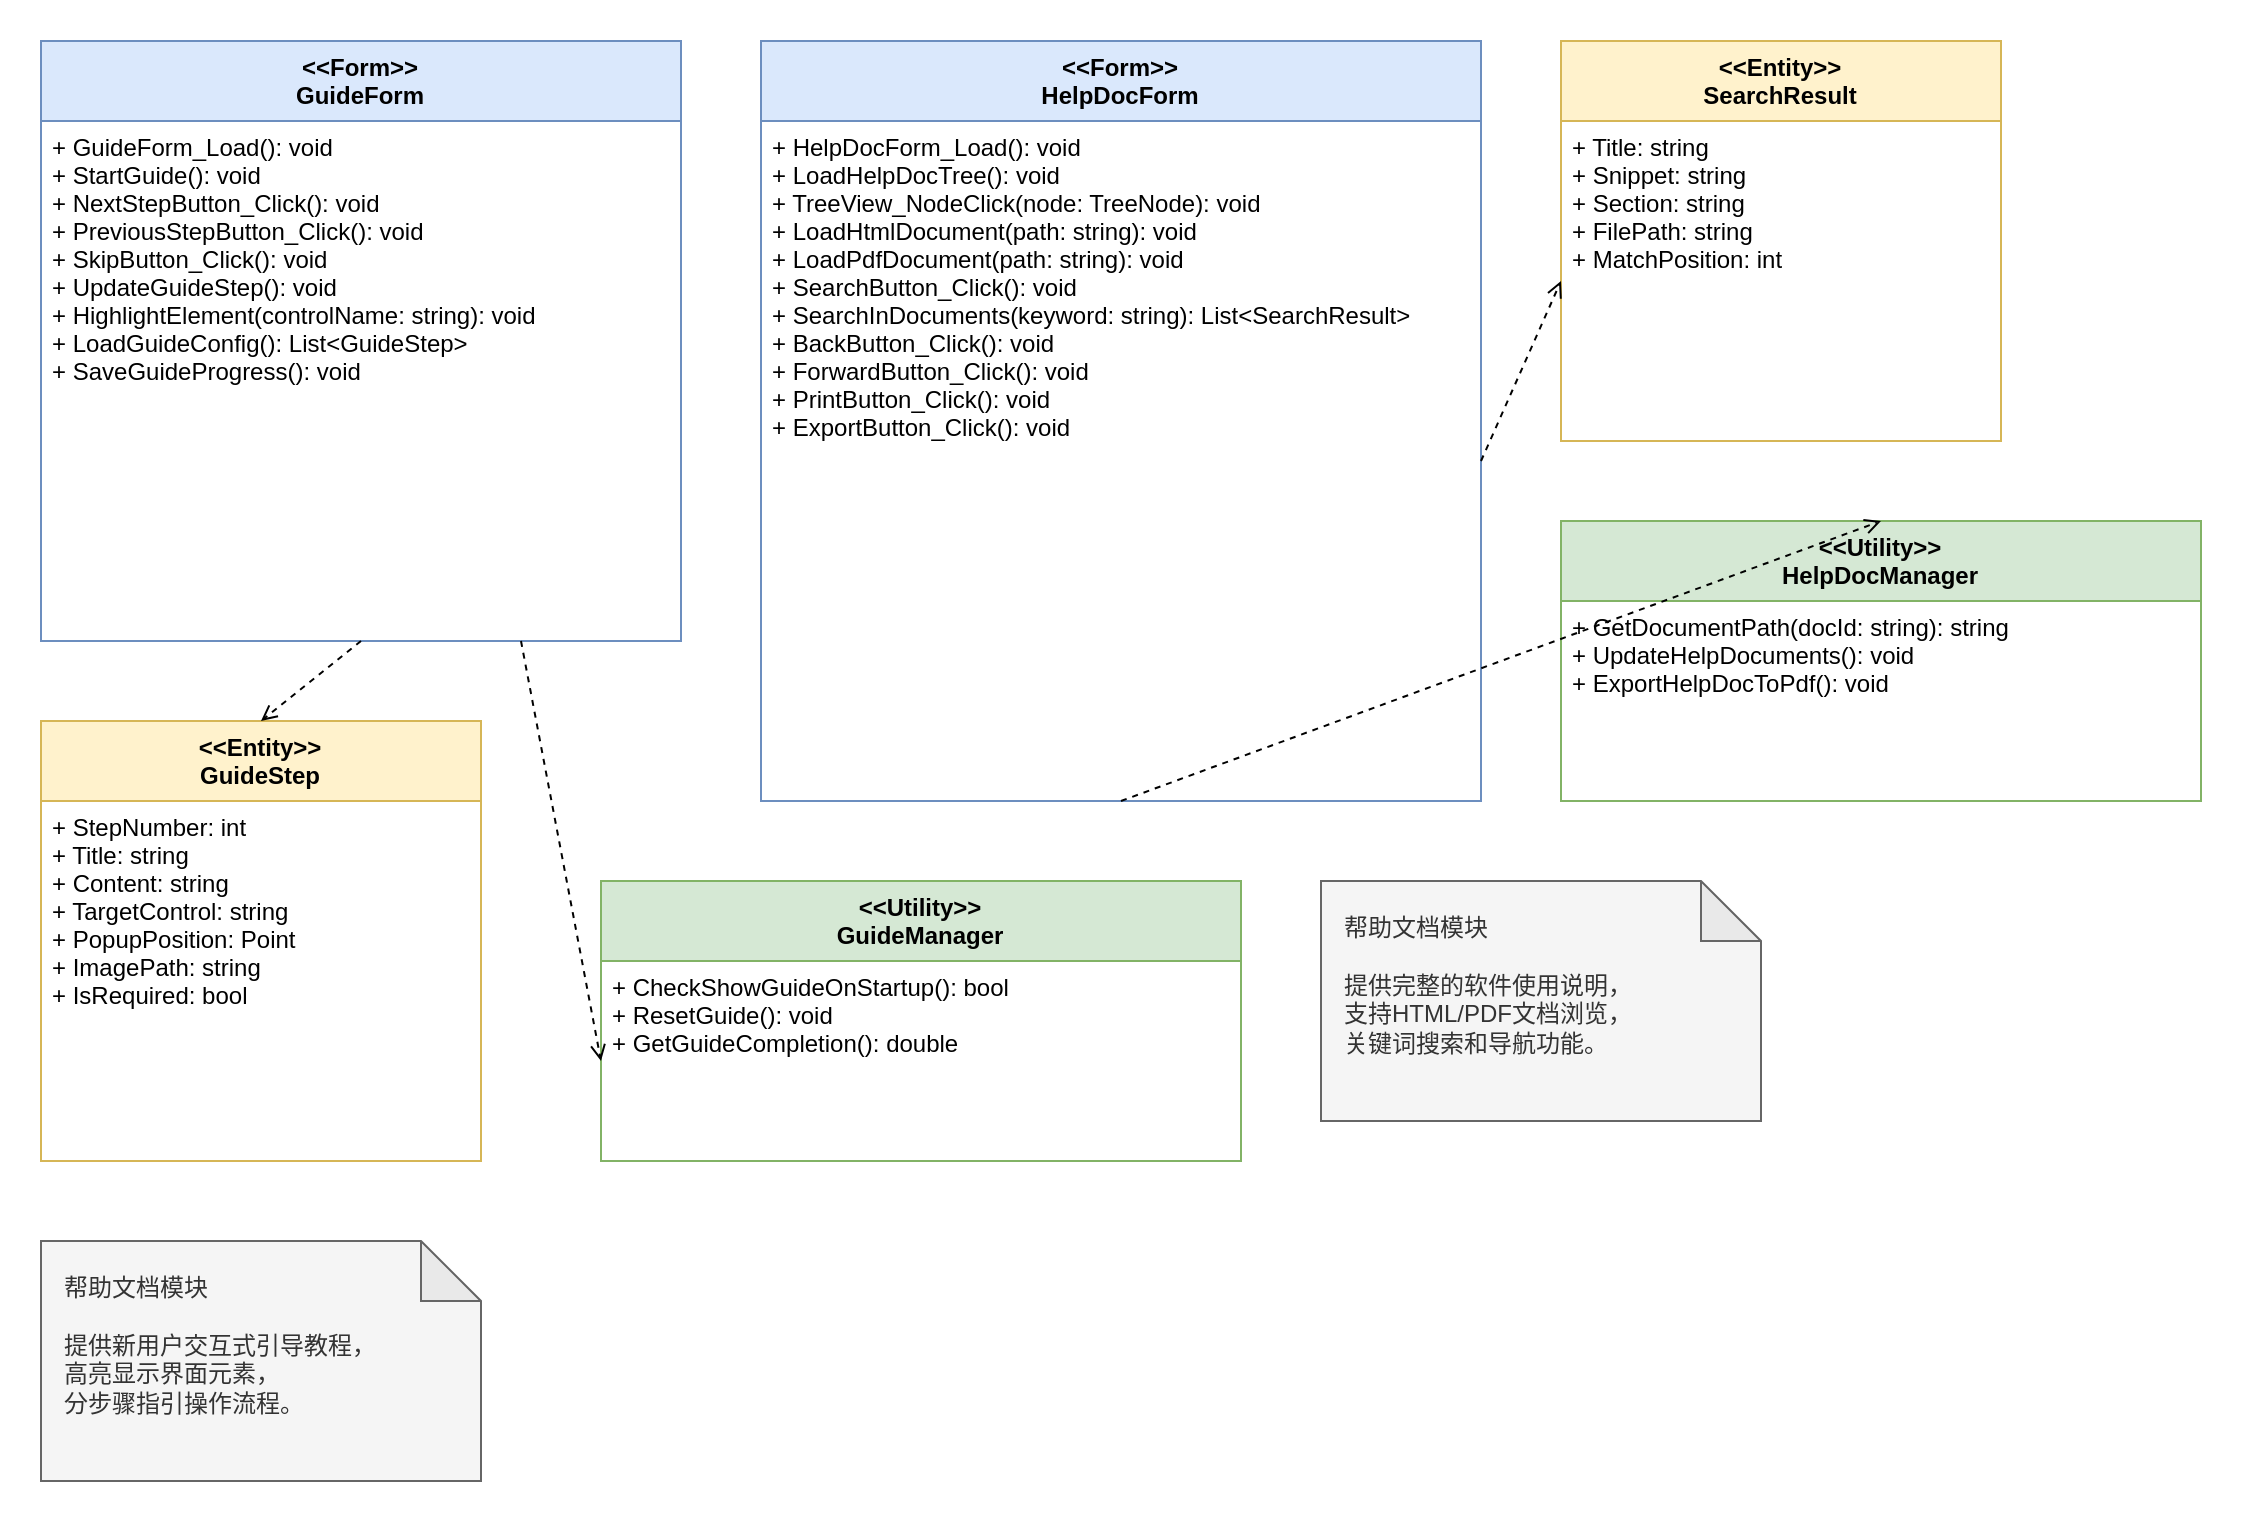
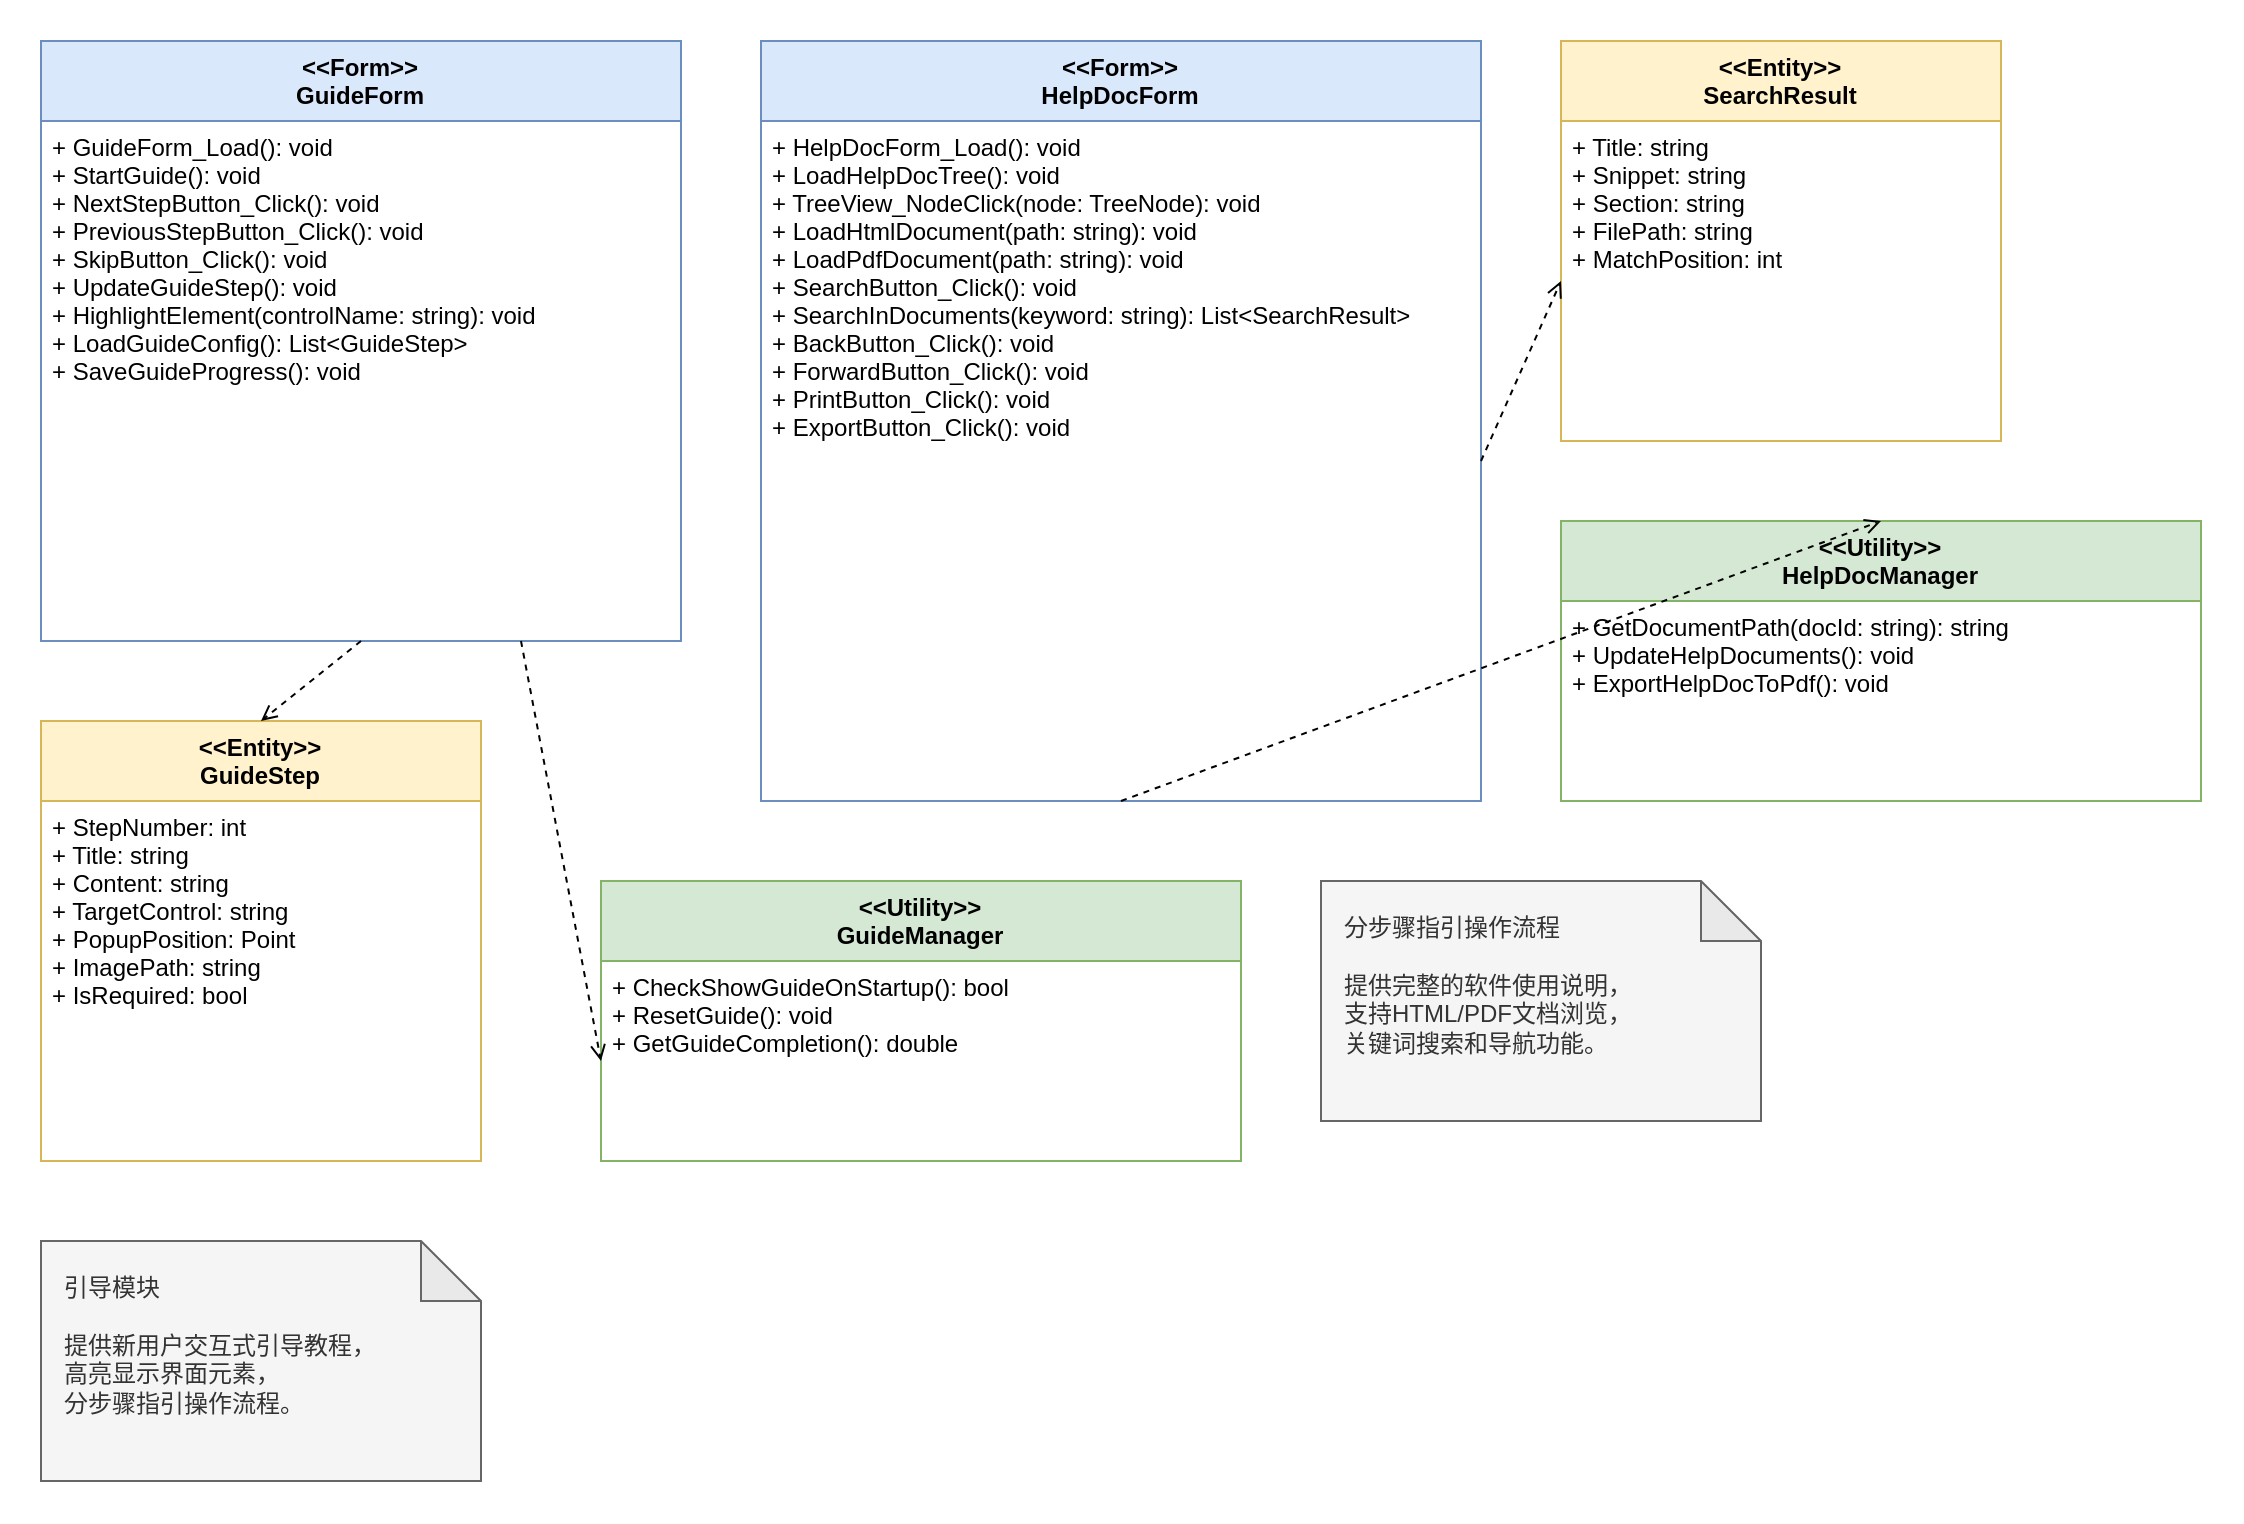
(1489, 973) -> (1489, 973)
(221, 1333) -> (221, 1333)
